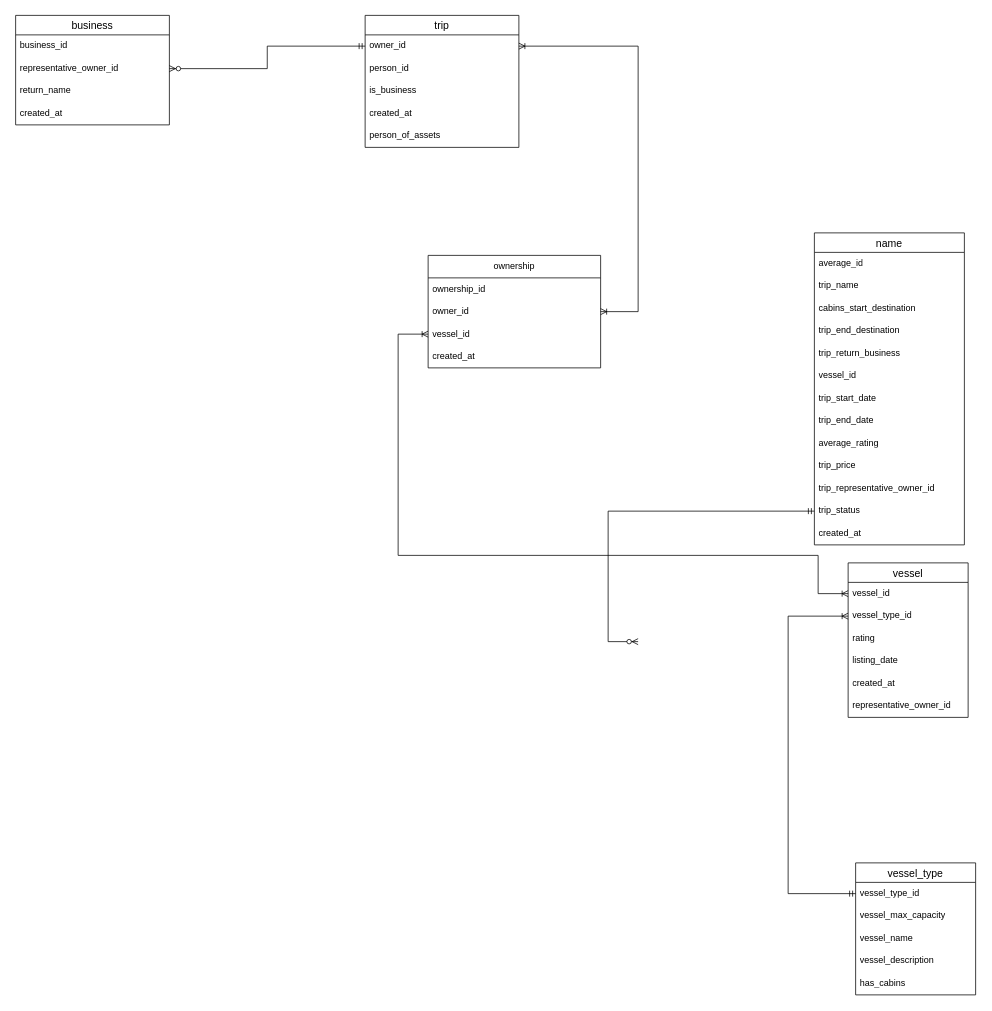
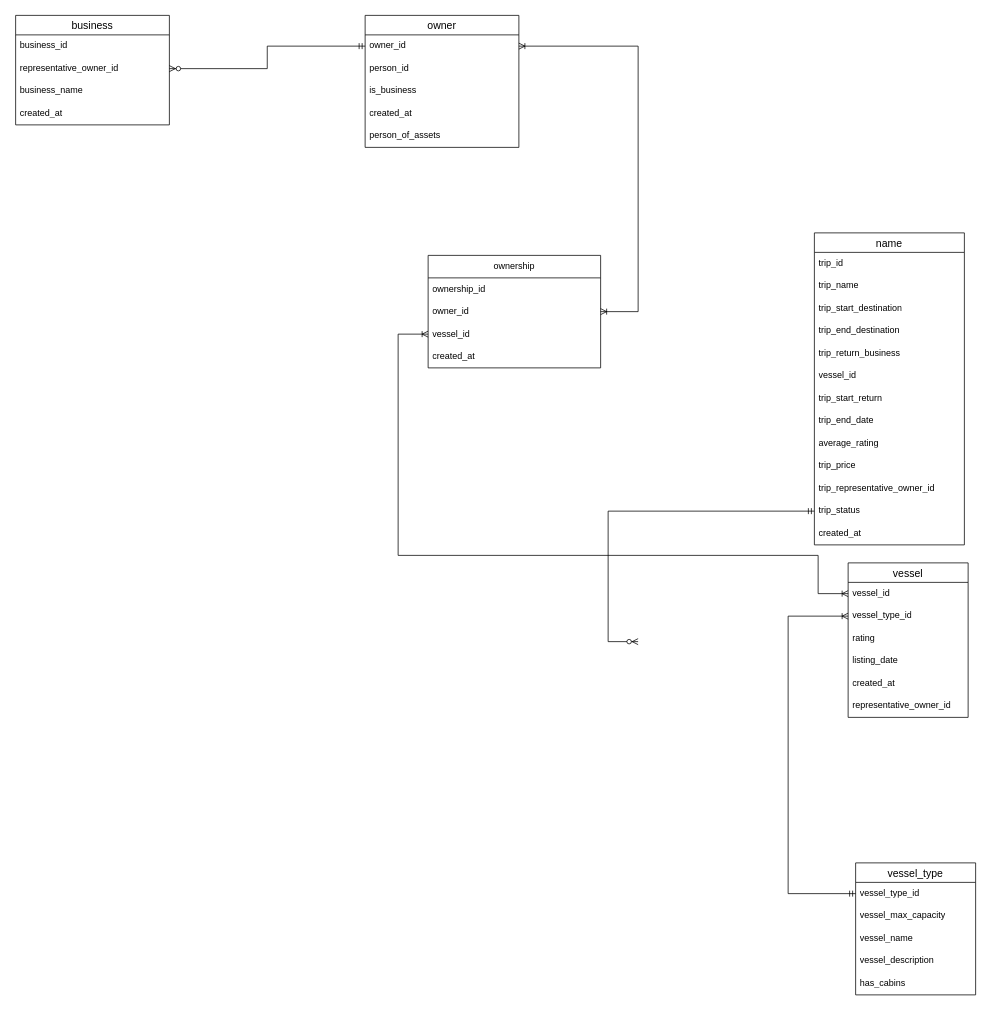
(441, 26) -> (441, 26)
(48, 91) -> (51, 91)
(843, 263) -> (834, 263)
(876, 308) -> (871, 308)
(855, 398) -> (860, 398)
